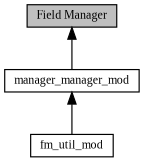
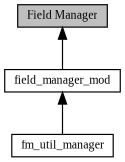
(72, 81) -> (62, 81)
(72, 146) -> (62, 146)
